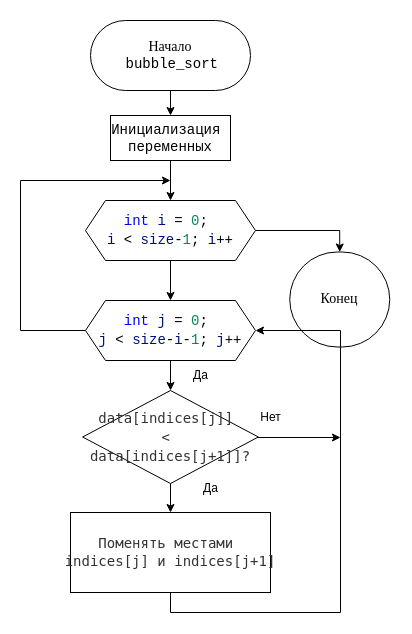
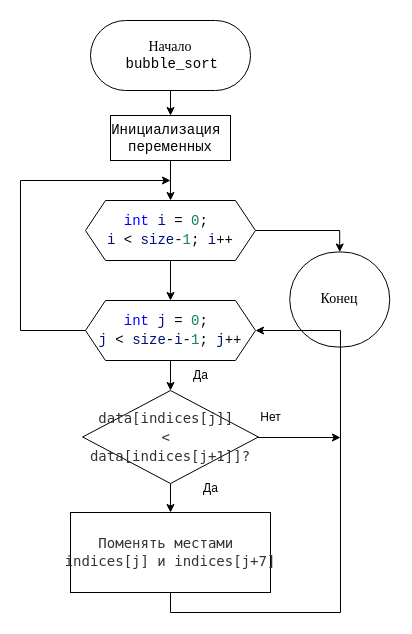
(171, 553) -> (171, 553)
